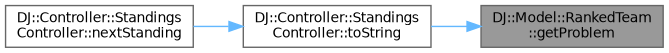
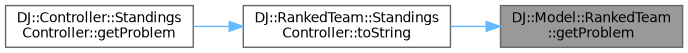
(99, 26) -> (99, 26)
(337, 26) -> (347, 26)
